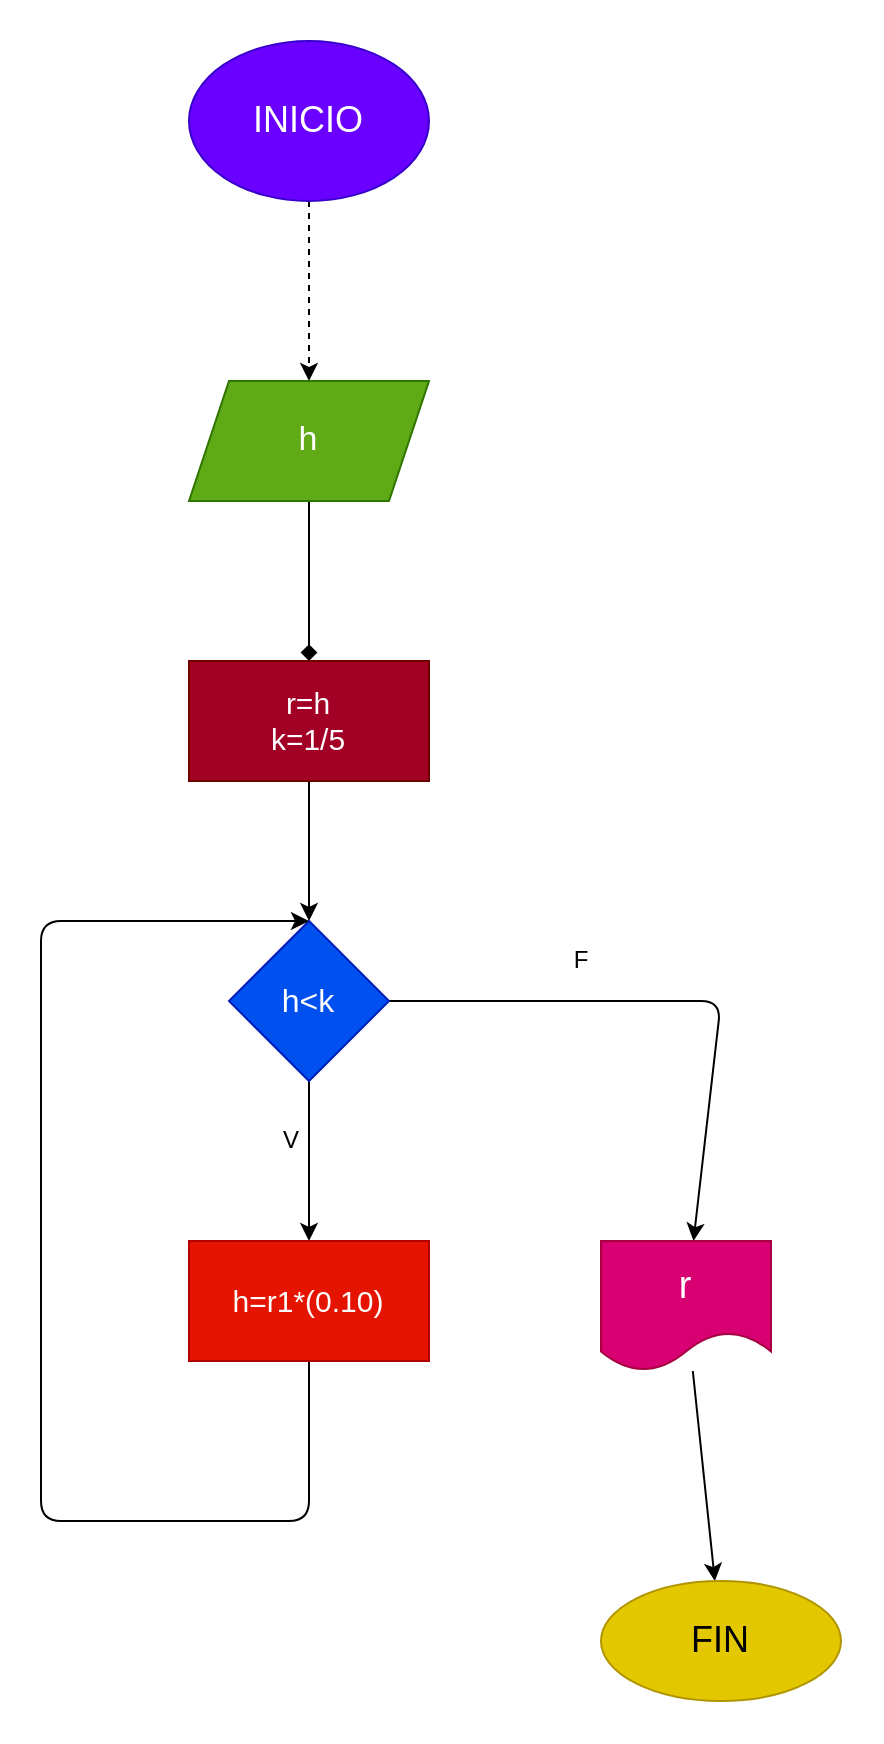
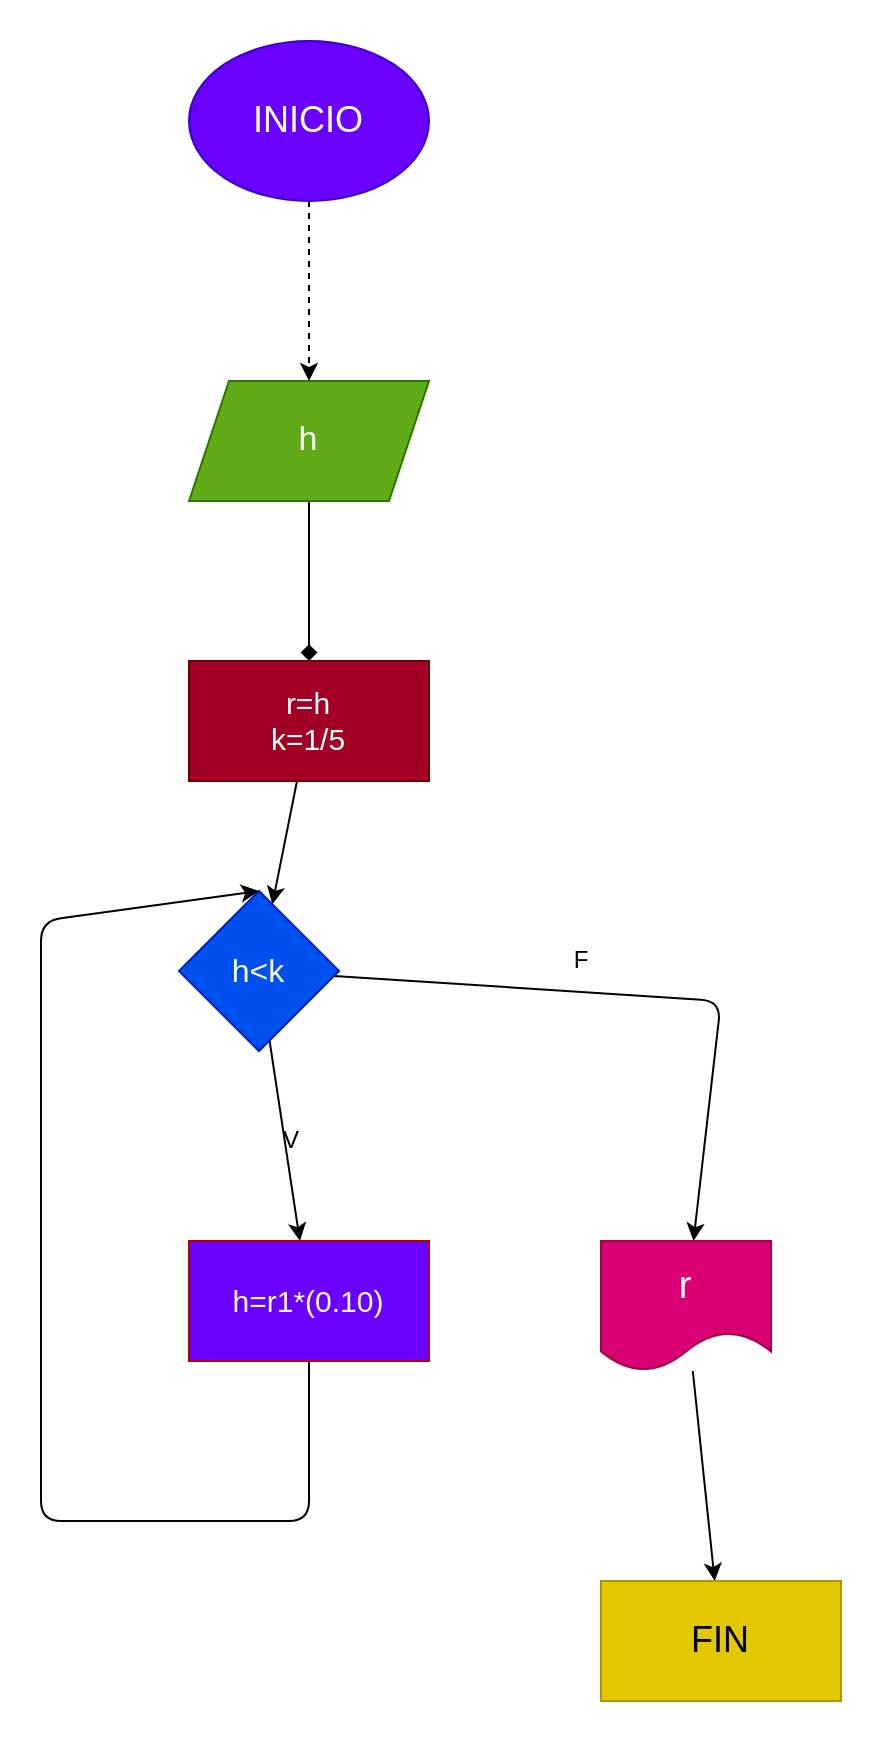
(309, 1001) -> (259, 971)
(309, 1301) -> (309, 1301)
(721, 1641) -> (721, 1641)
